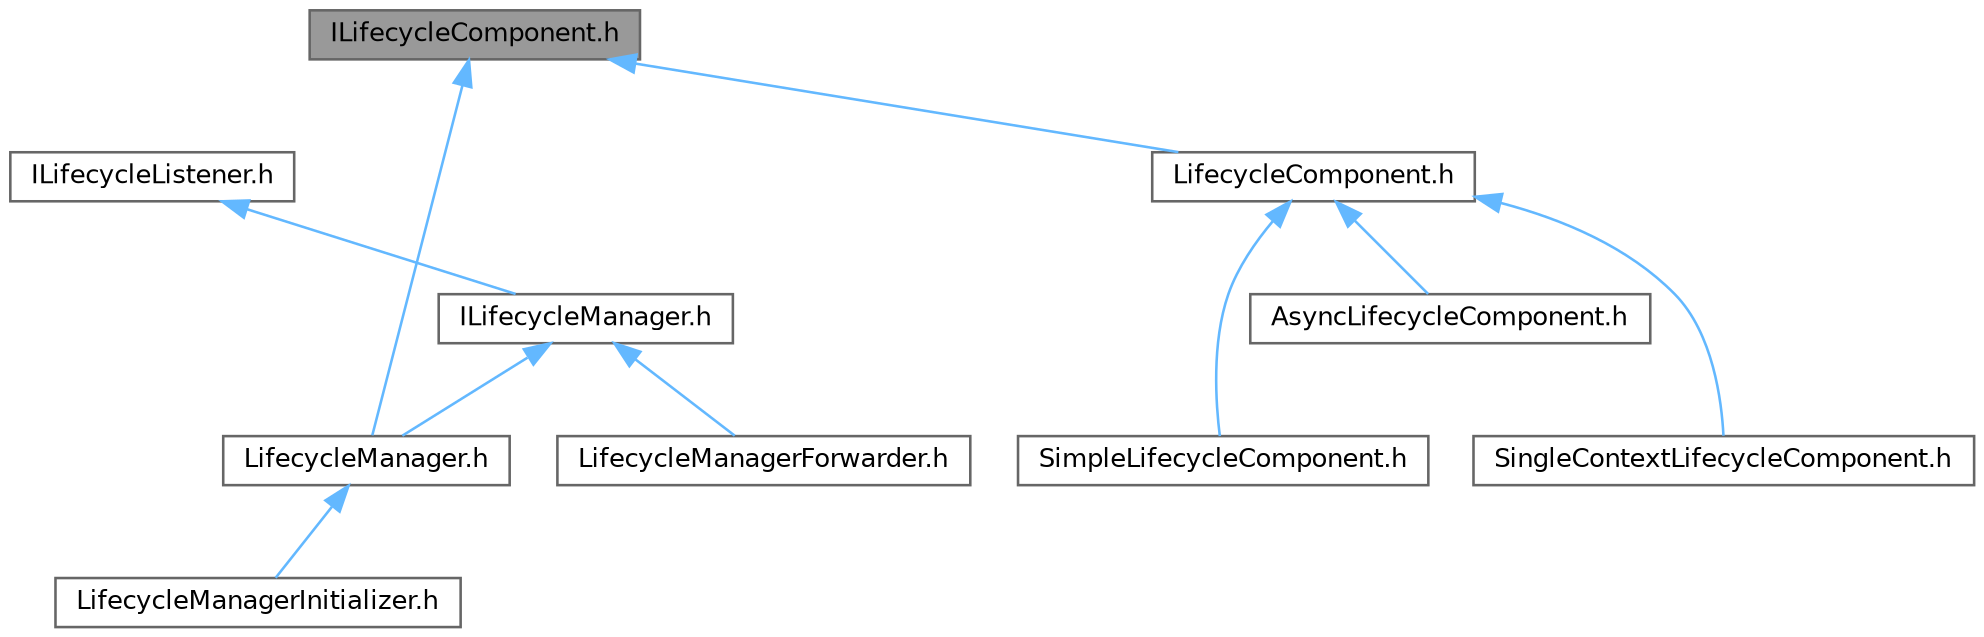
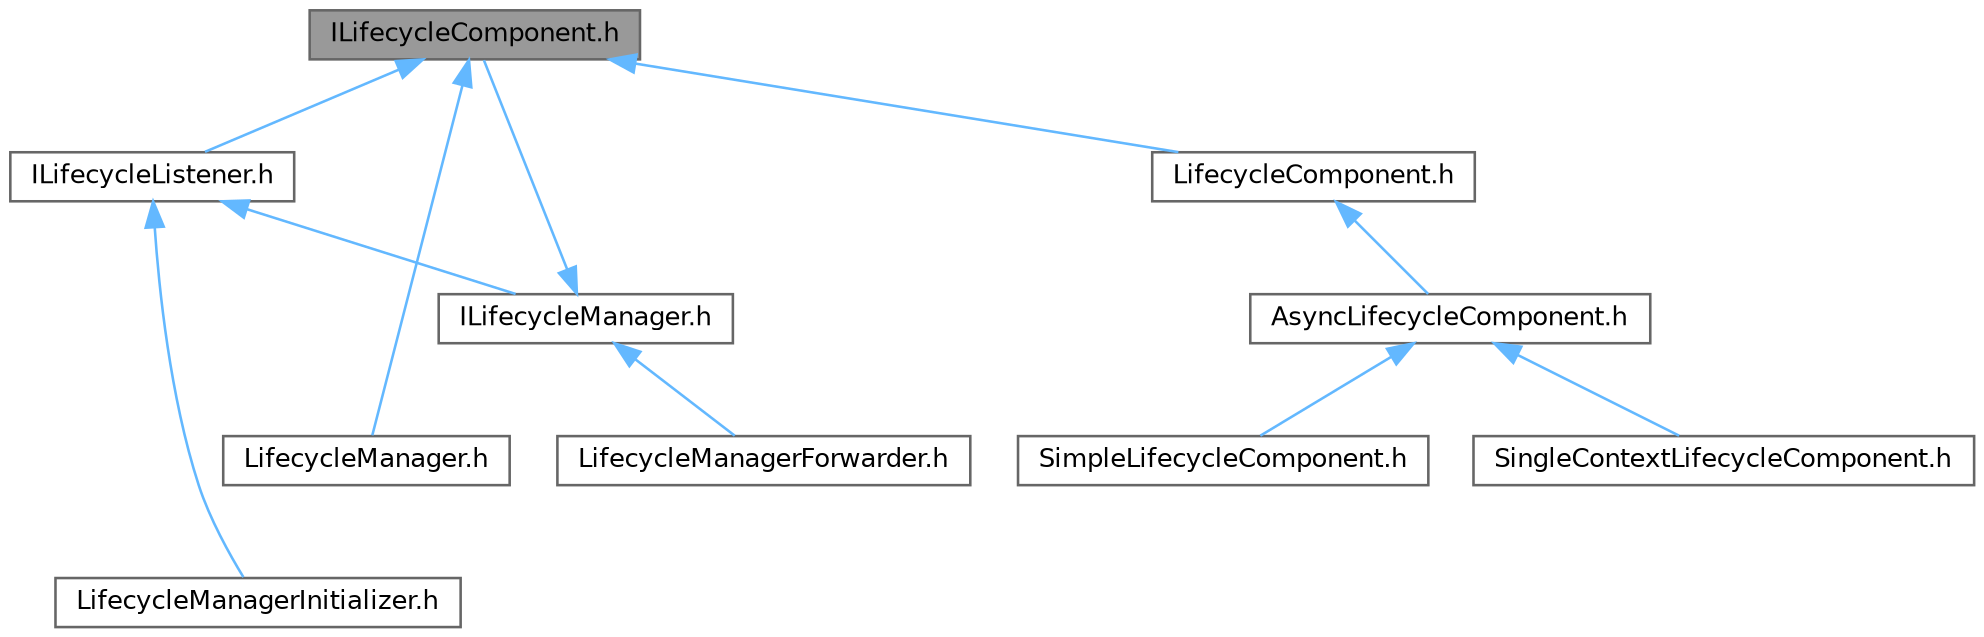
none -> (302, 111)
(1658, 279) -> (1598, 395)
(1221, 322) -> (1326, 396)
(465, 397) -> (526, 165)
(304, 542) -> (179, 408)
